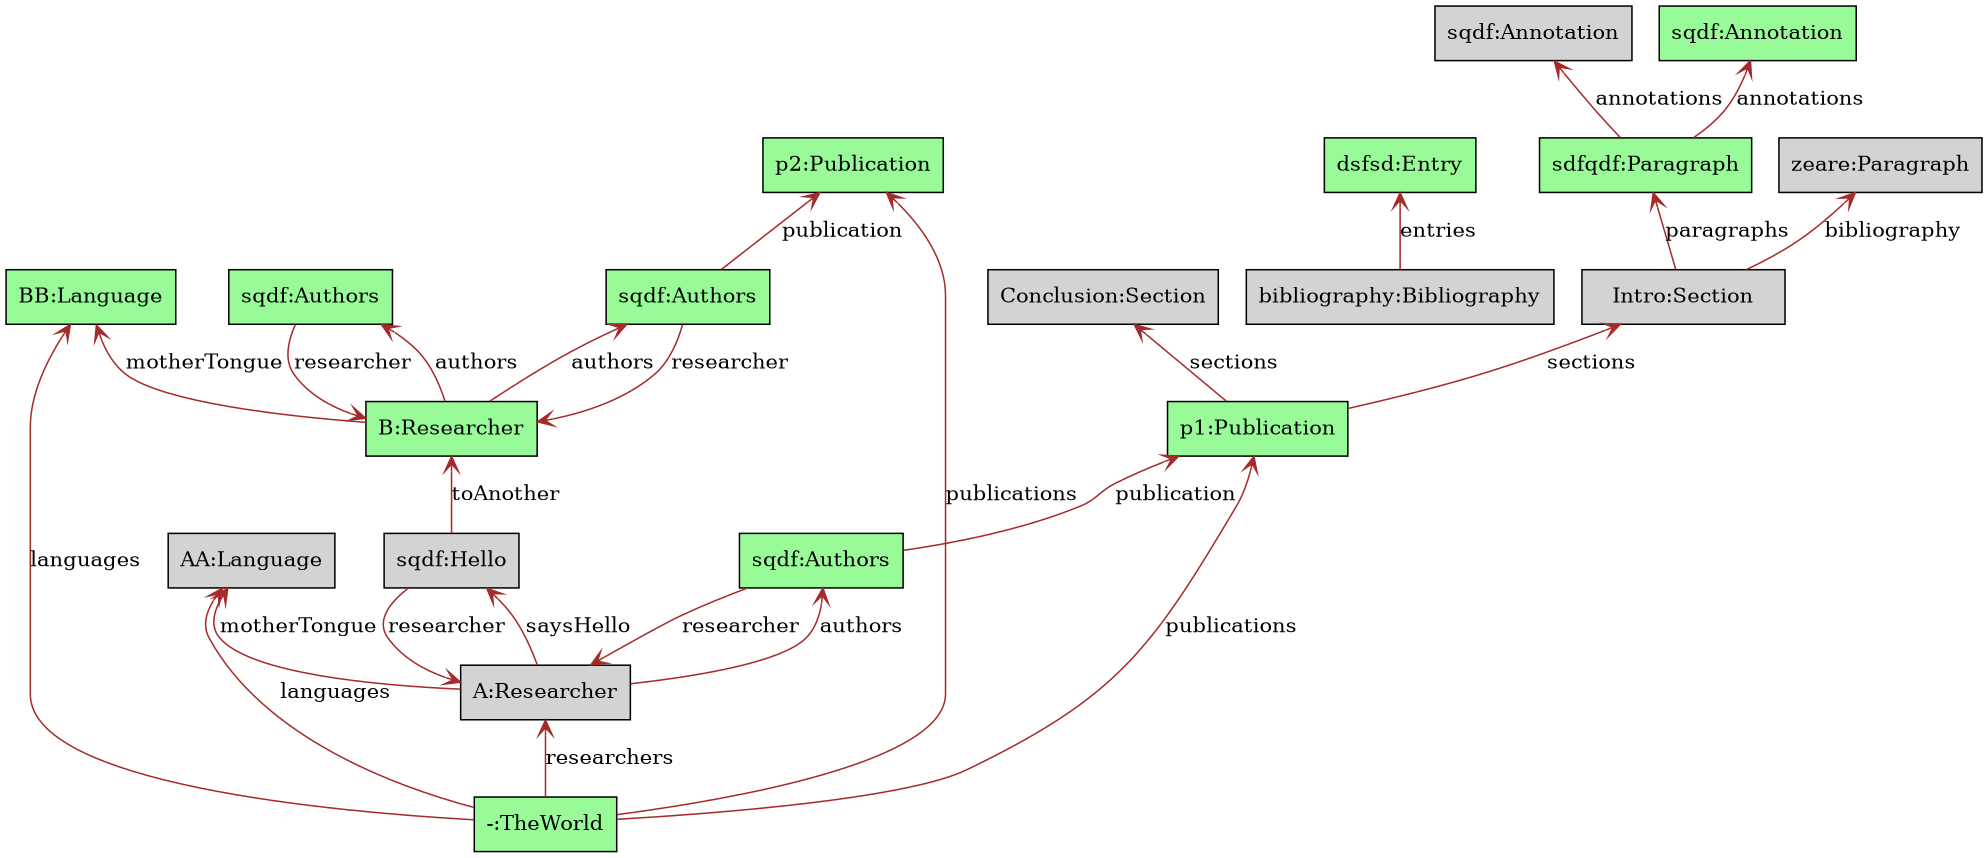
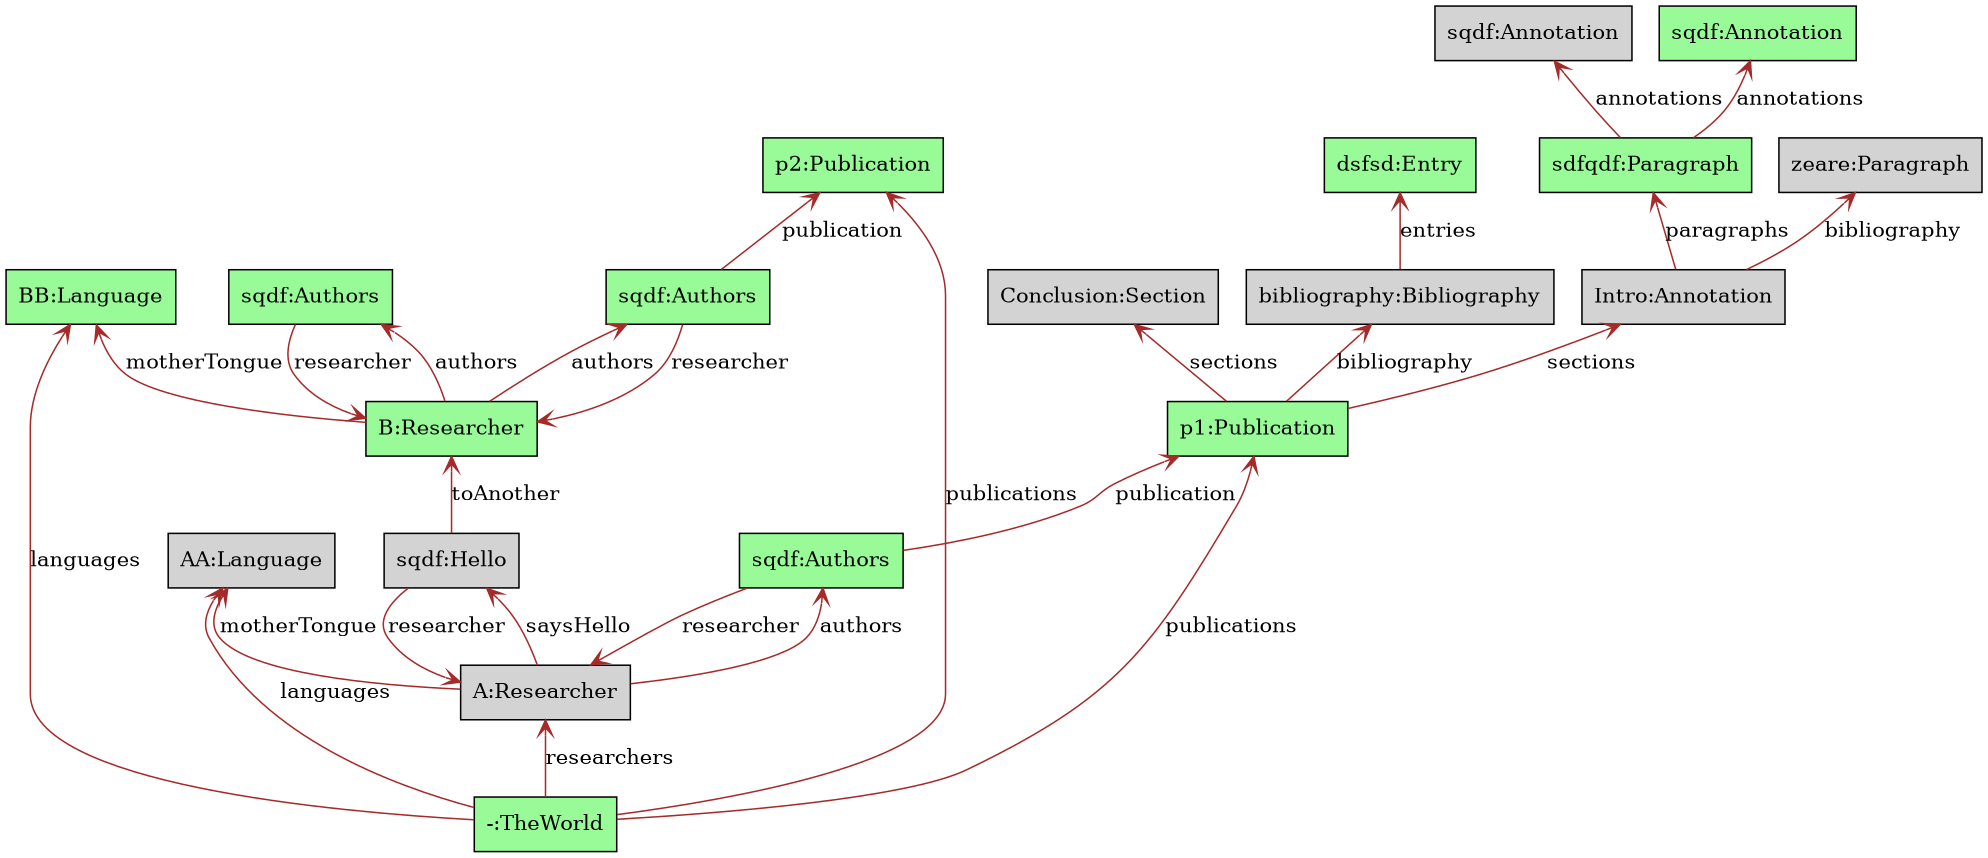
(1683, 297) -> (1683, 297)
none -> (1323, 368)
